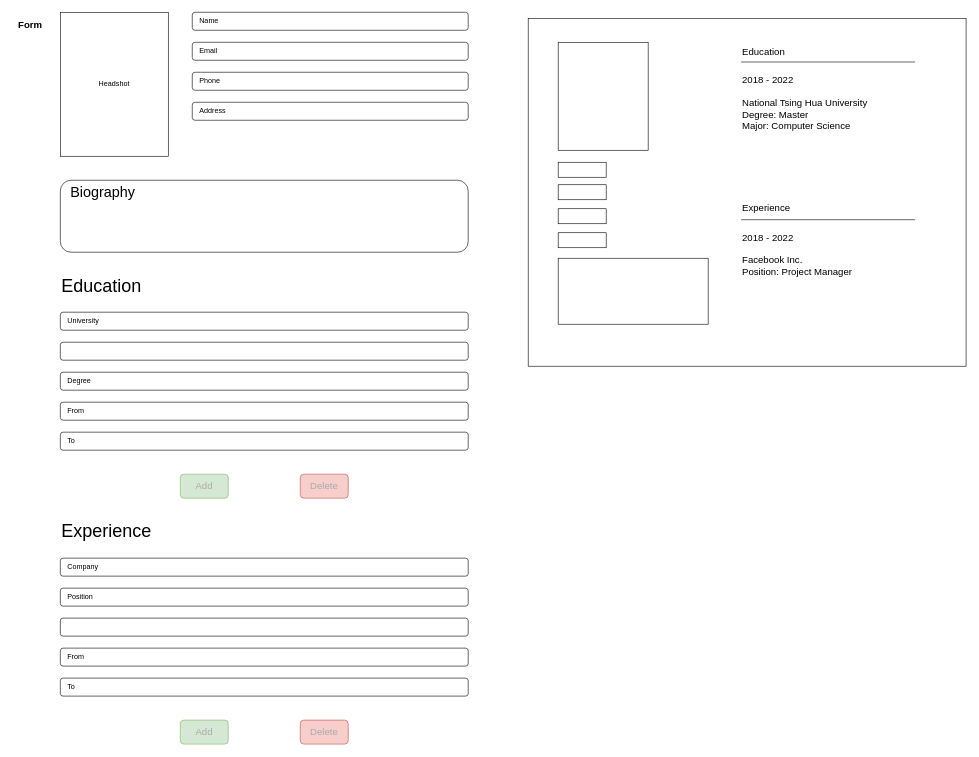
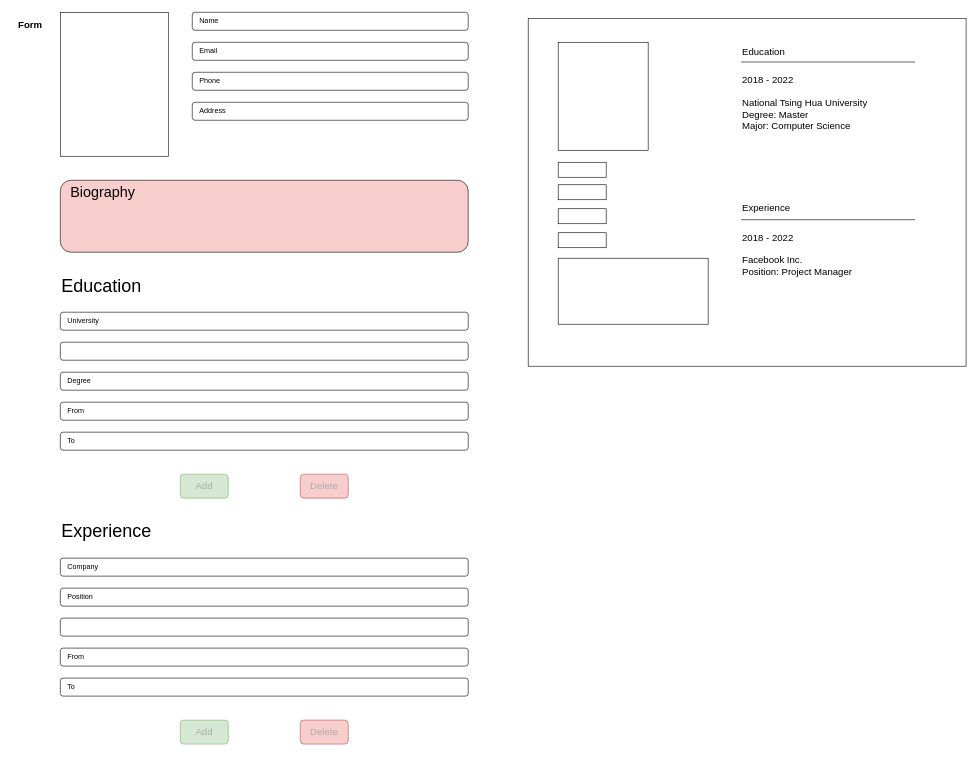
(114, 84) -> none
(264, 216) -> (264, 216)
